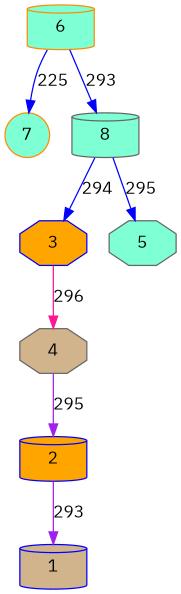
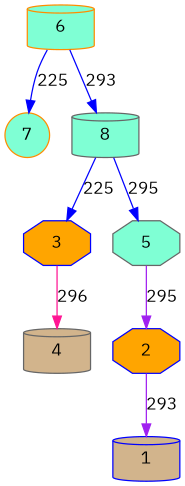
(97, 189) -> (99, 189)
(53, 351) -> (57, 351)
(53, 399) -> (146, 291)
(53, 459) -> (146, 351)
